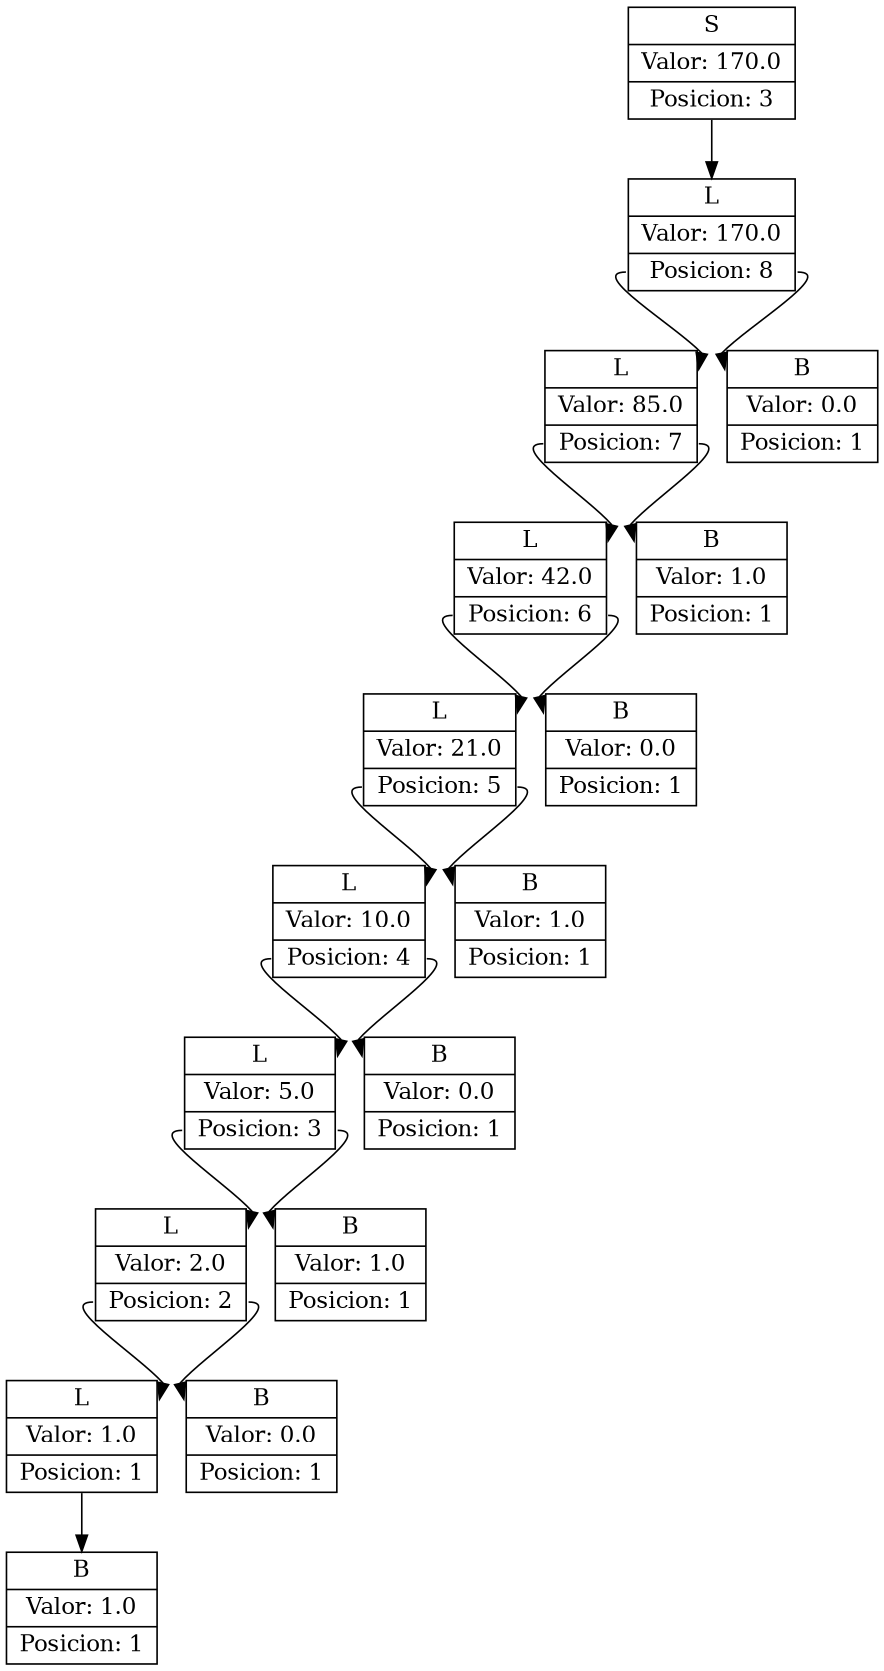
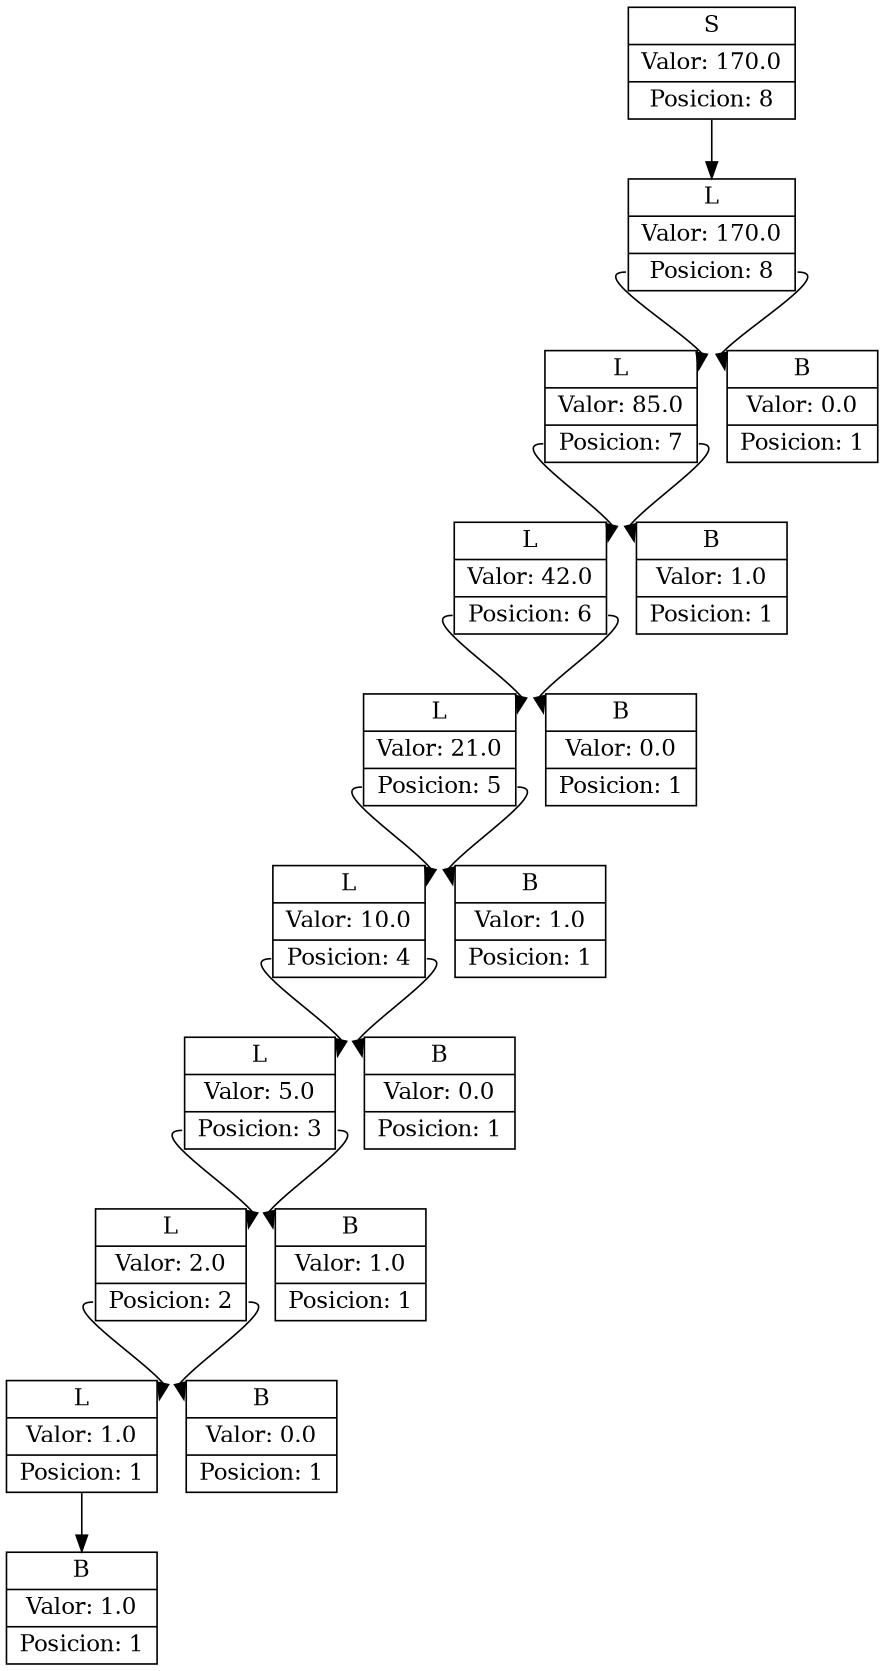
(712, 100) -> (712, 100)
